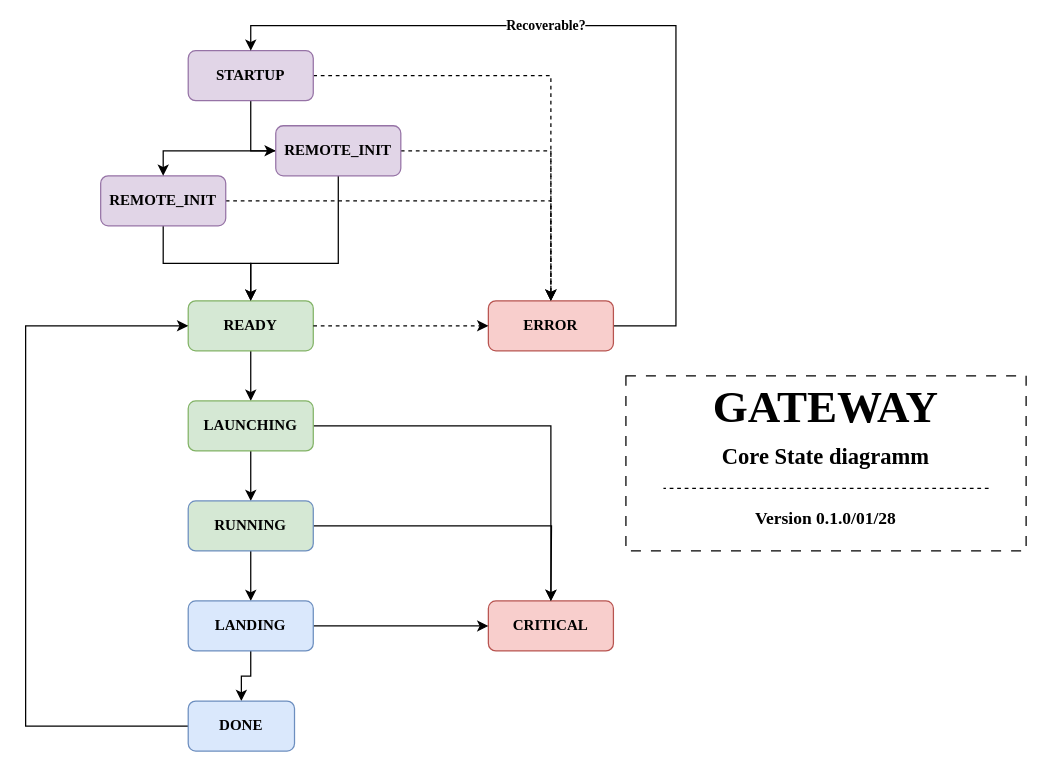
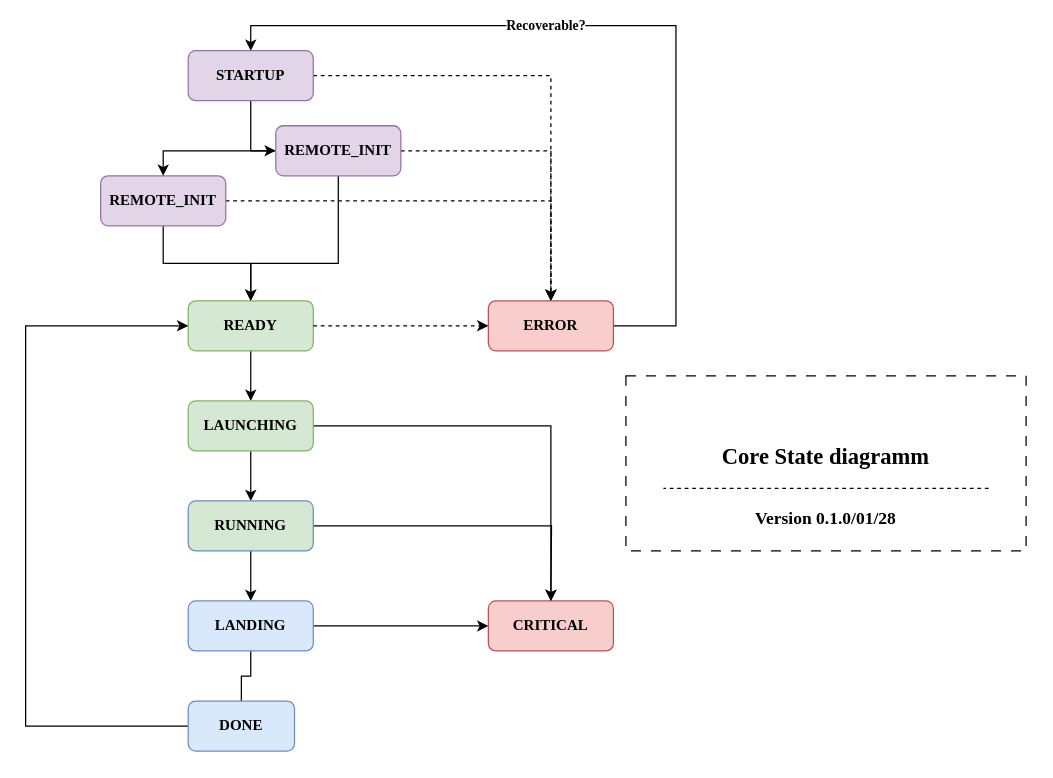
(826, 407) -> none
(241, 691) -> (241, 694)
